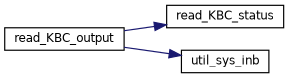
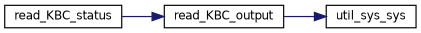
(139, 29) -> (137, 17)
(225, 61) -> (371, 17)
